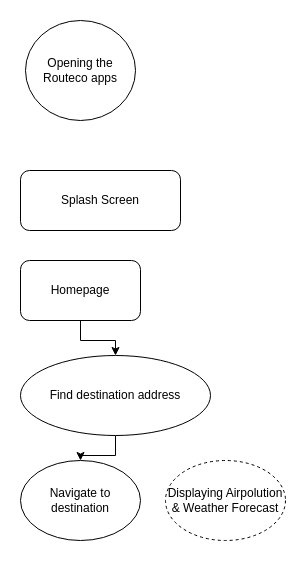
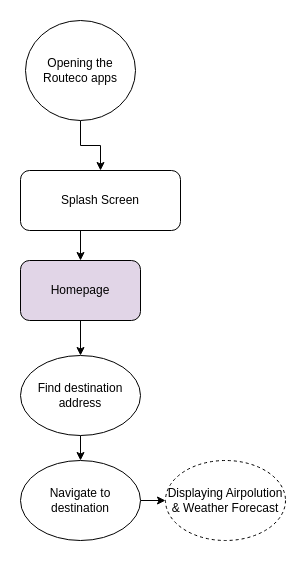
none -> (87, 146)
none -> (81, 241)
(81, 291) -> (81, 291)
(116, 396) -> (81, 396)
none -> (150, 501)
